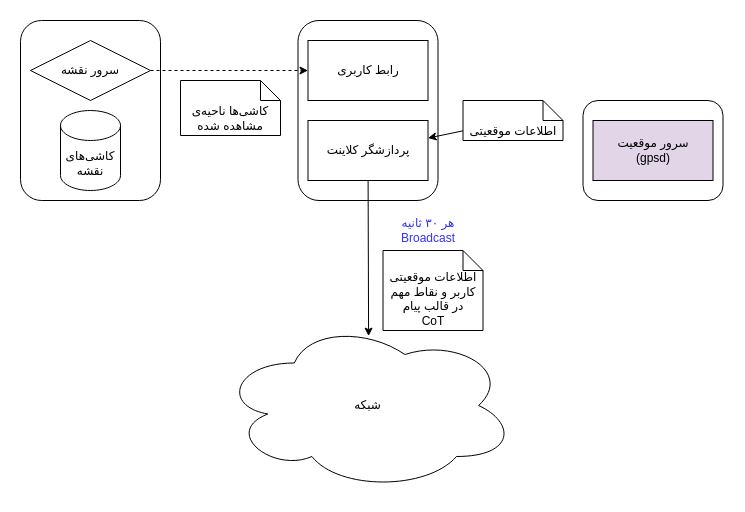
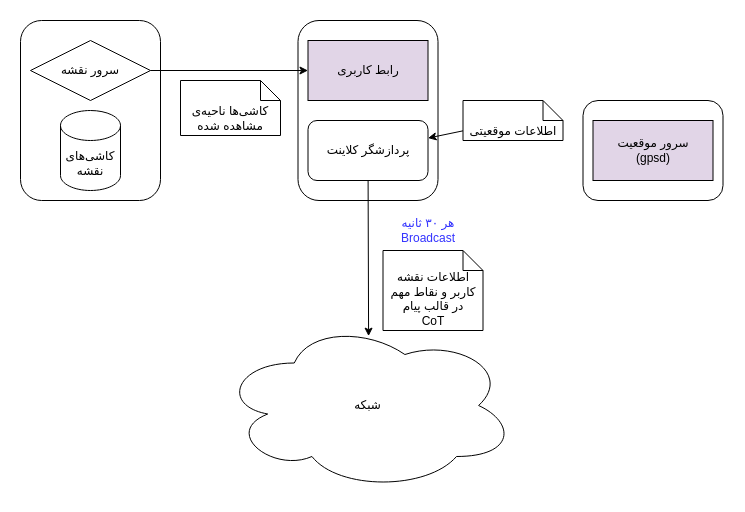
(227, 71) -> (227, 71)
(368, 71) -> (368, 71)
(368, 151) -> (368, 151)
(434, 299) -> (434, 299)
